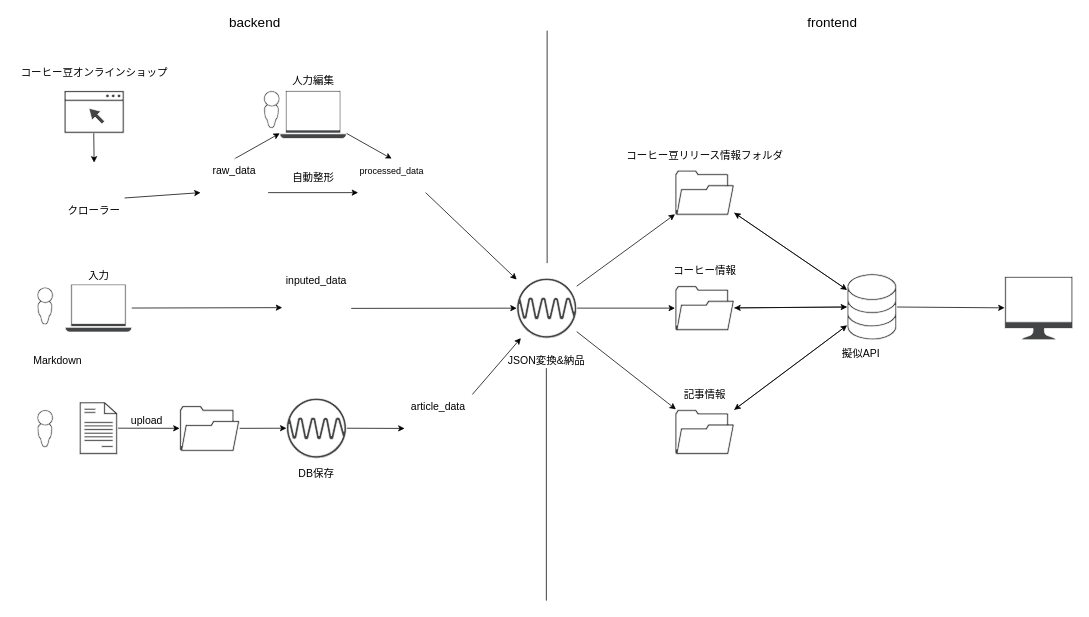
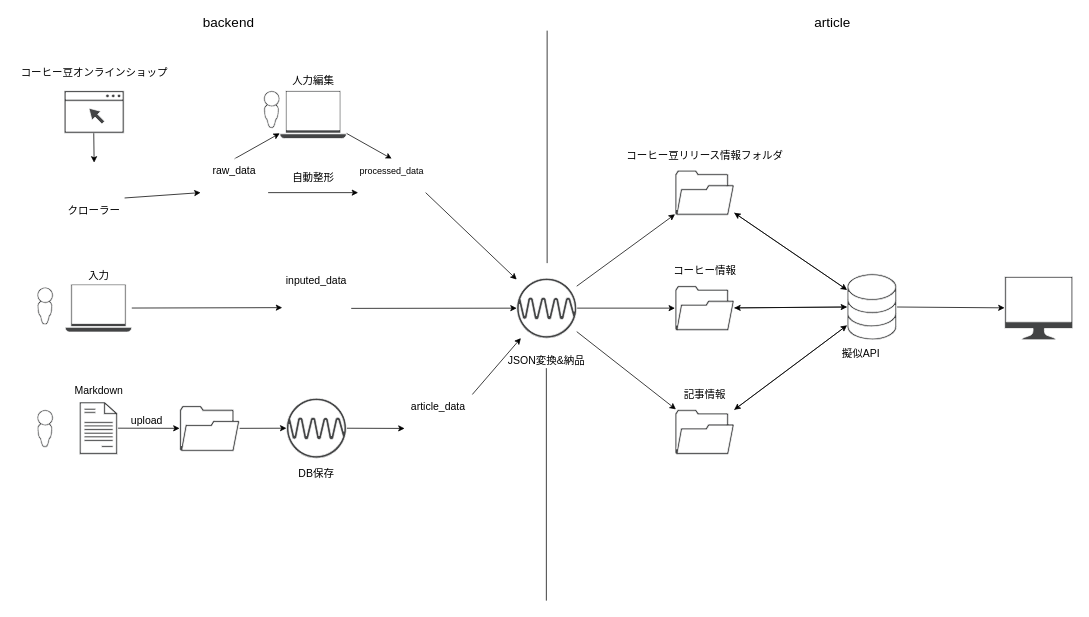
(255, 23) -> (228, 23)
(833, 23) -> (833, 23)
(57, 360) -> (98, 390)
